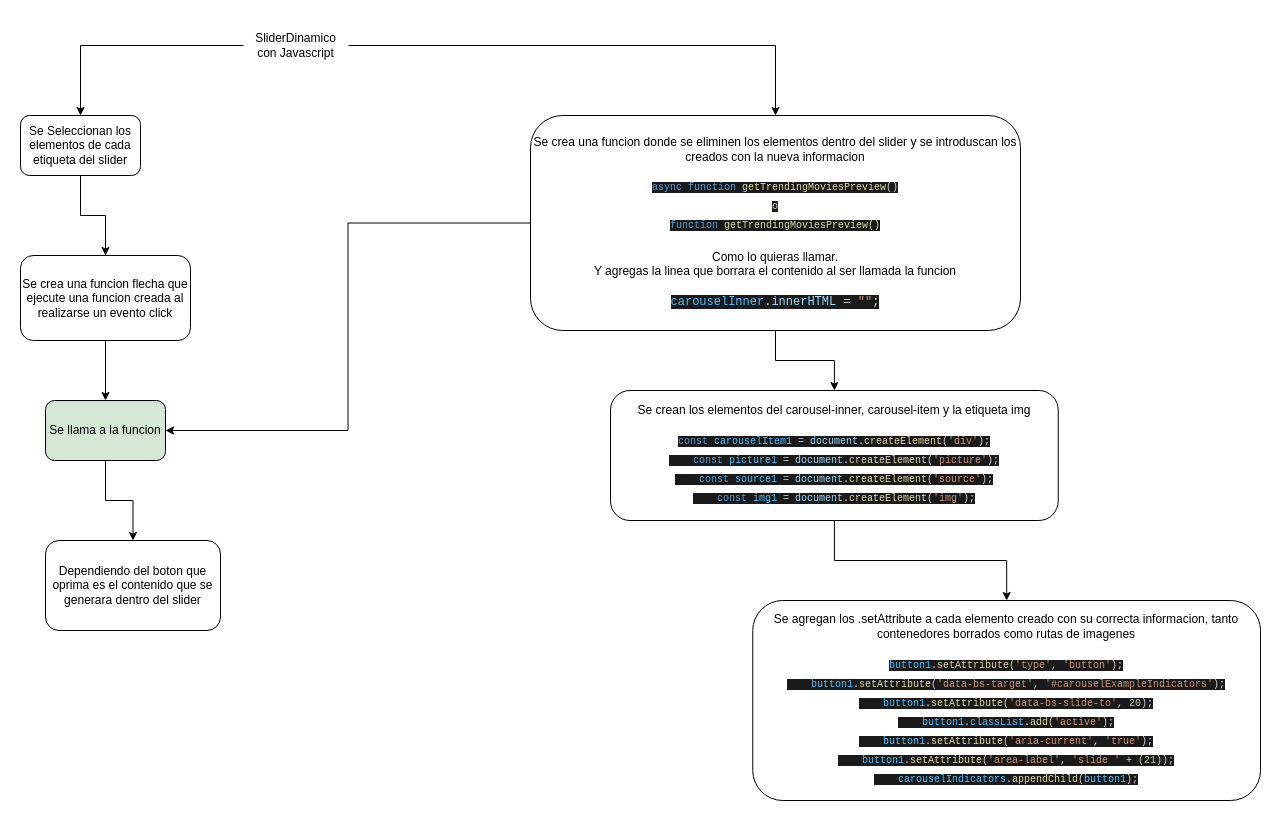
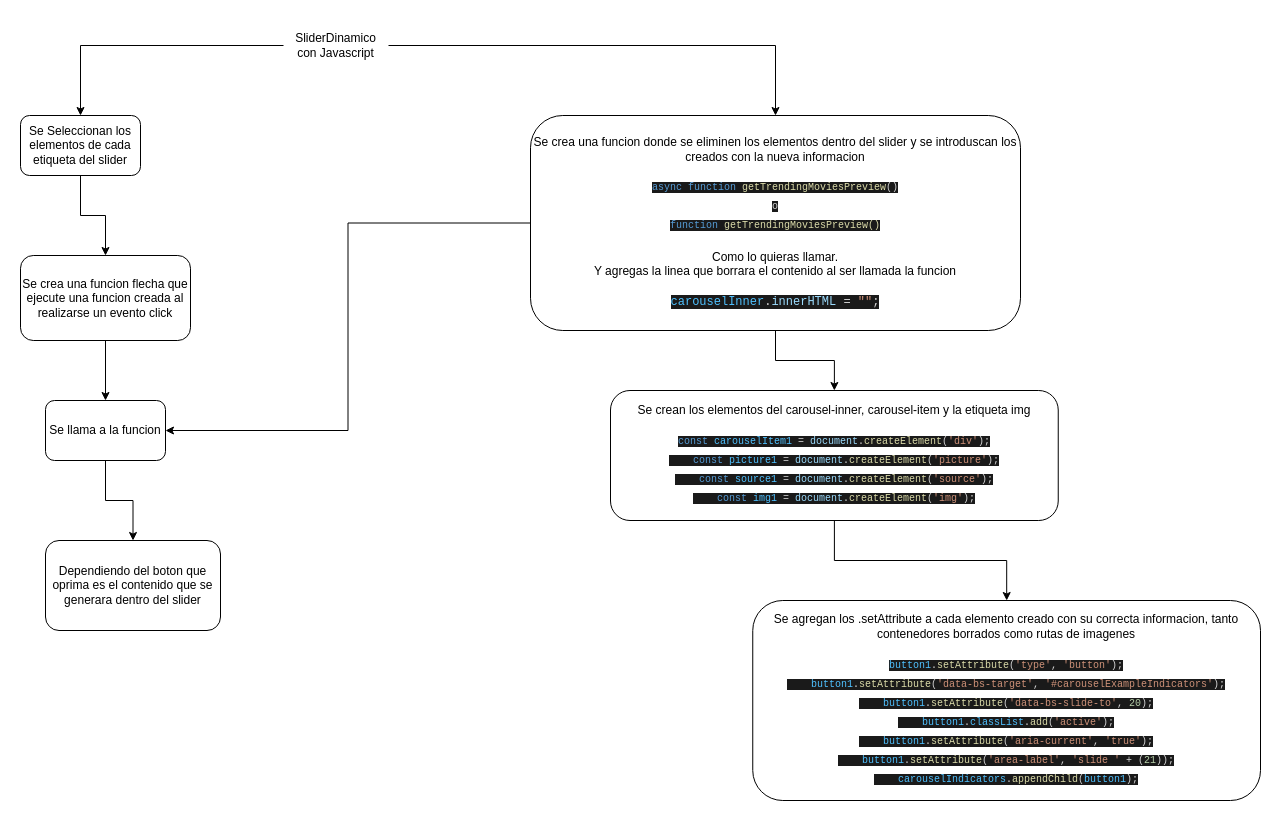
(296, 46) -> (336, 46)
(106, 431) -> (106, 431)
